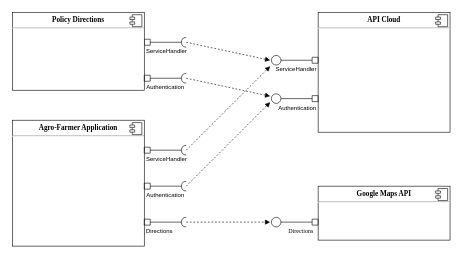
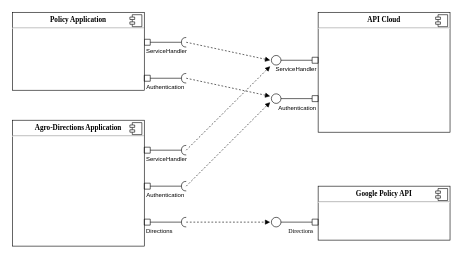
(42, 12) -> (43, 12)
(55, 120) -> (61, 120)
(346, 186) -> (348, 186)
